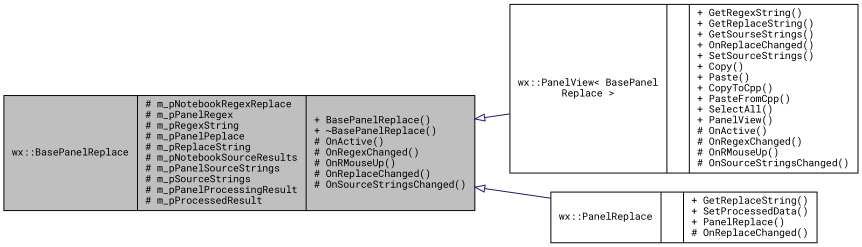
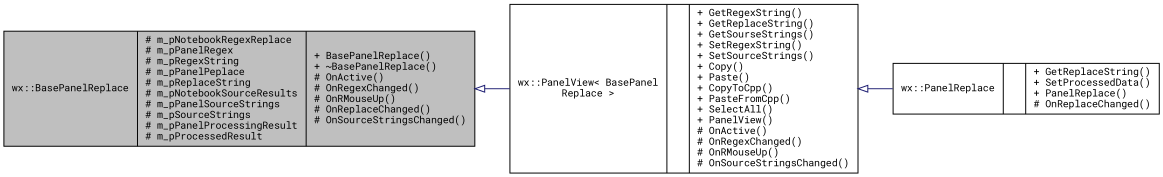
(756, 45) -> (750, 45)
(518, 193) -> (880, 89)
